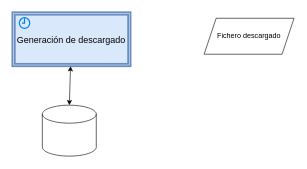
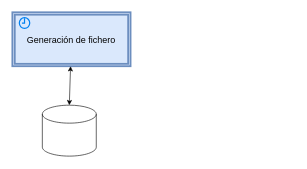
(249, 36) -> none
(71, 39) -> (71, 39)
